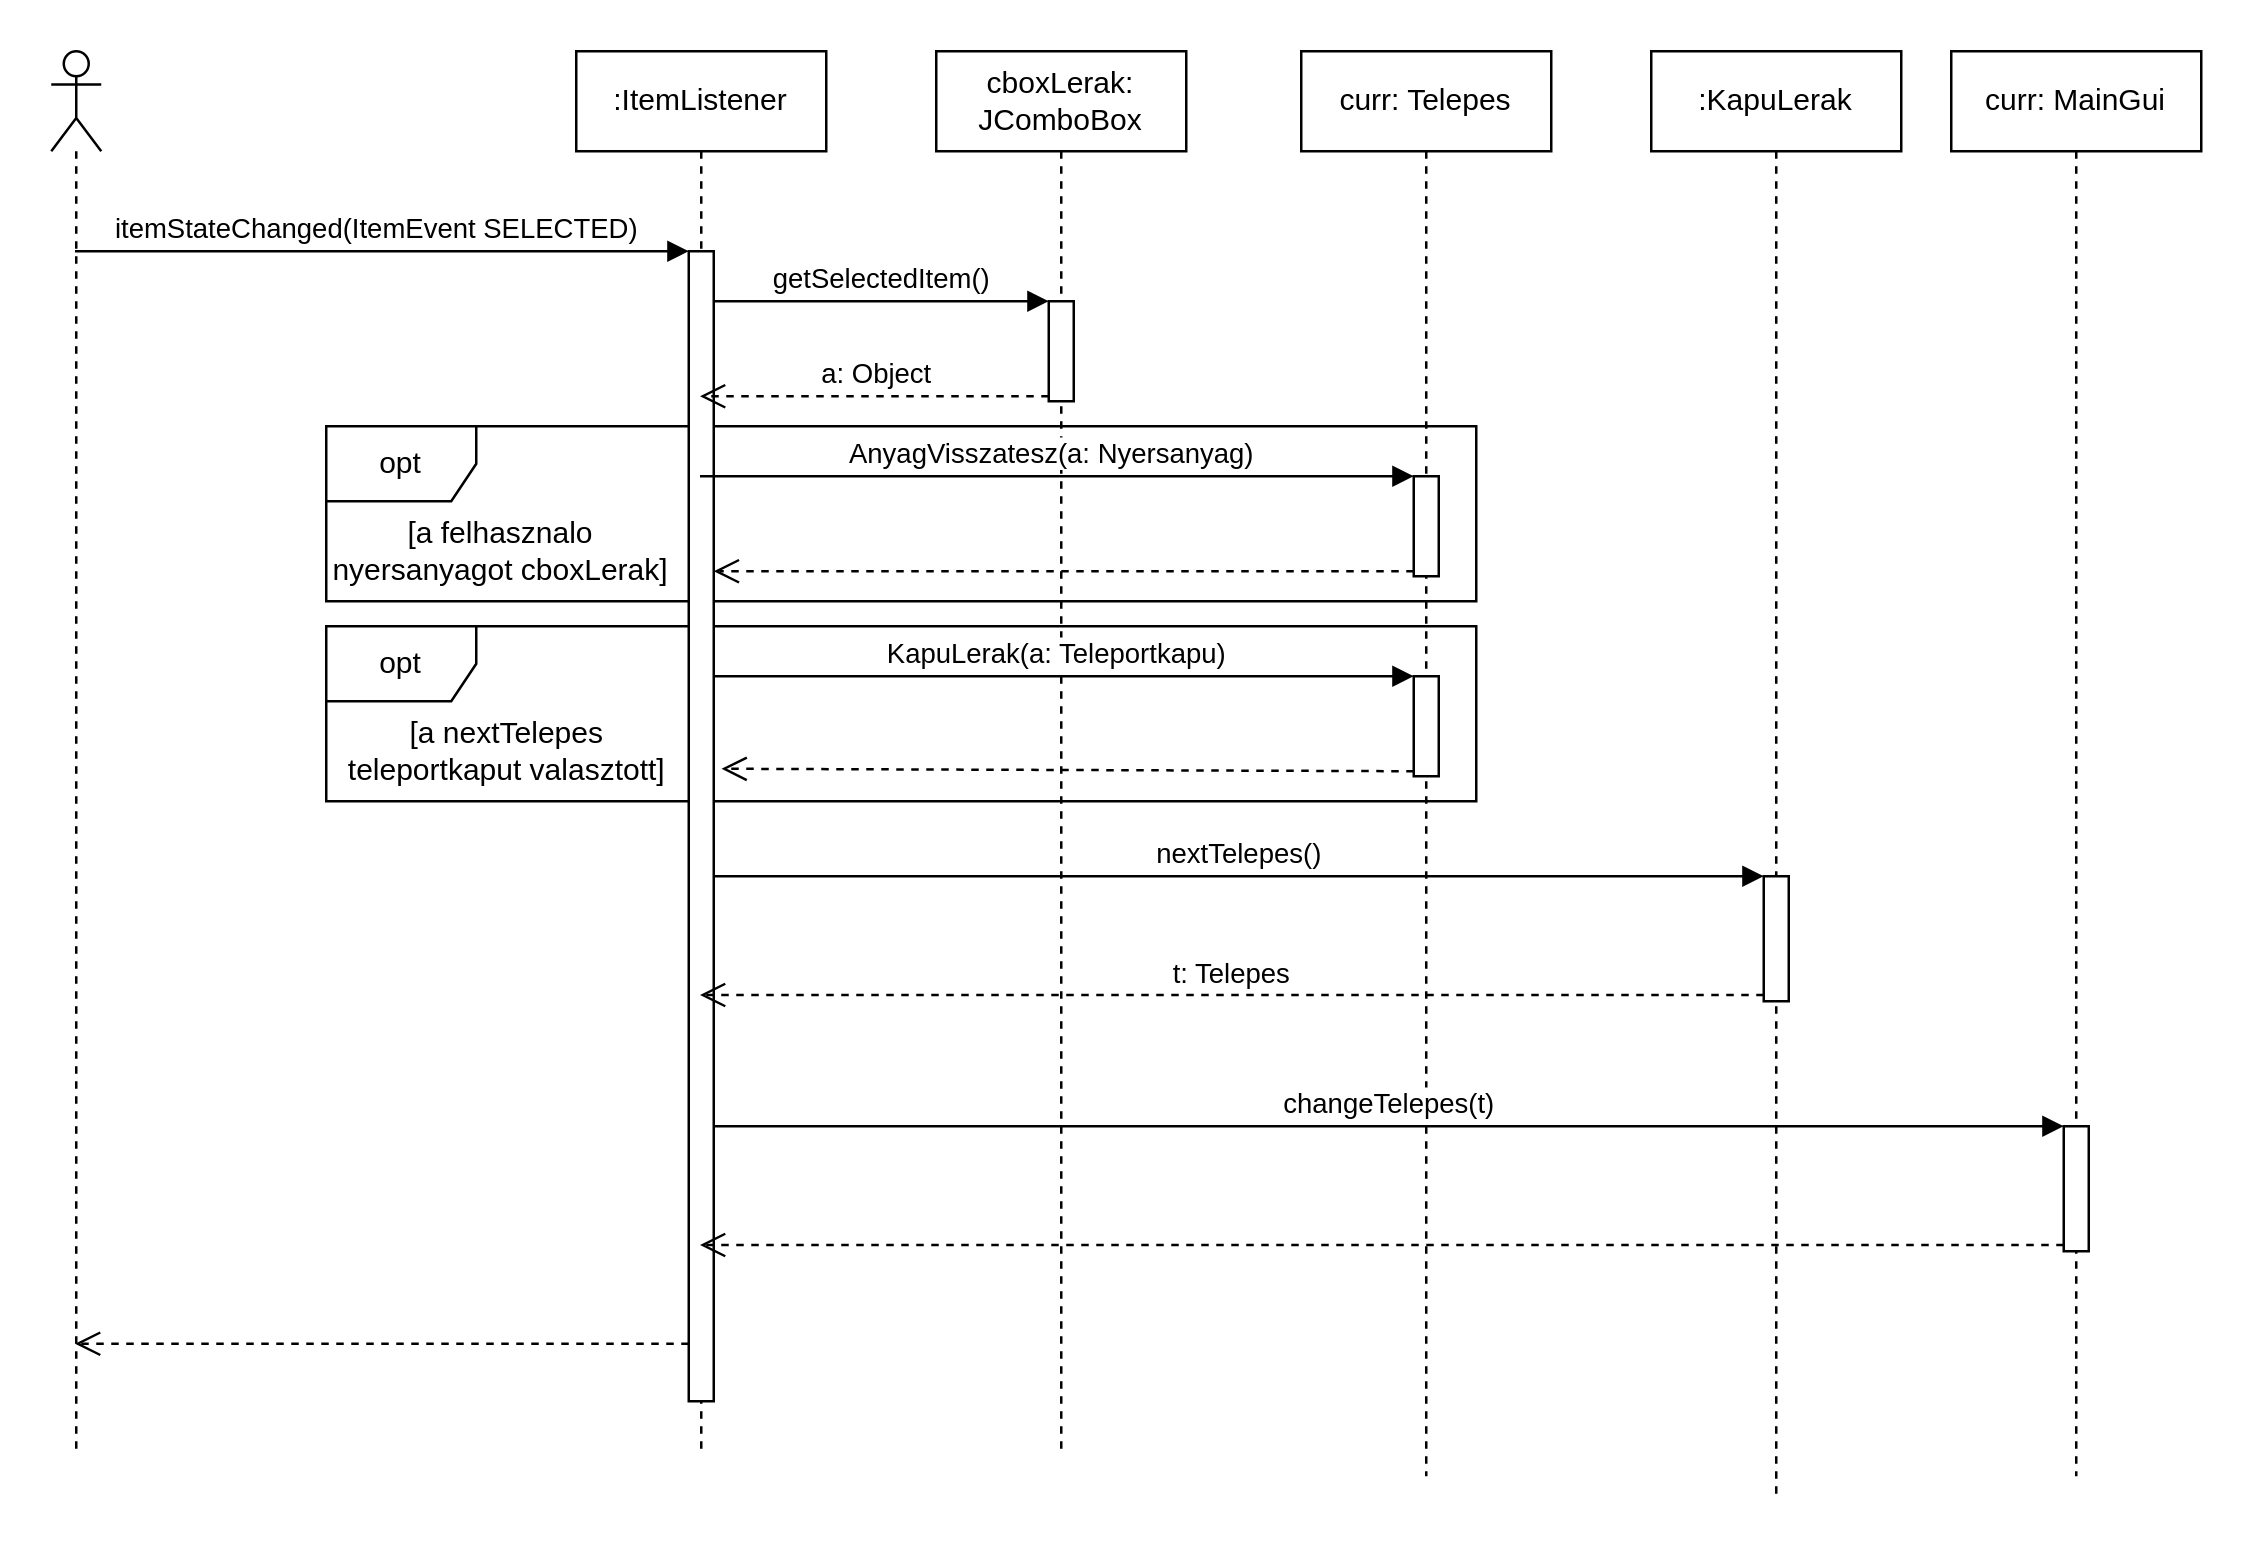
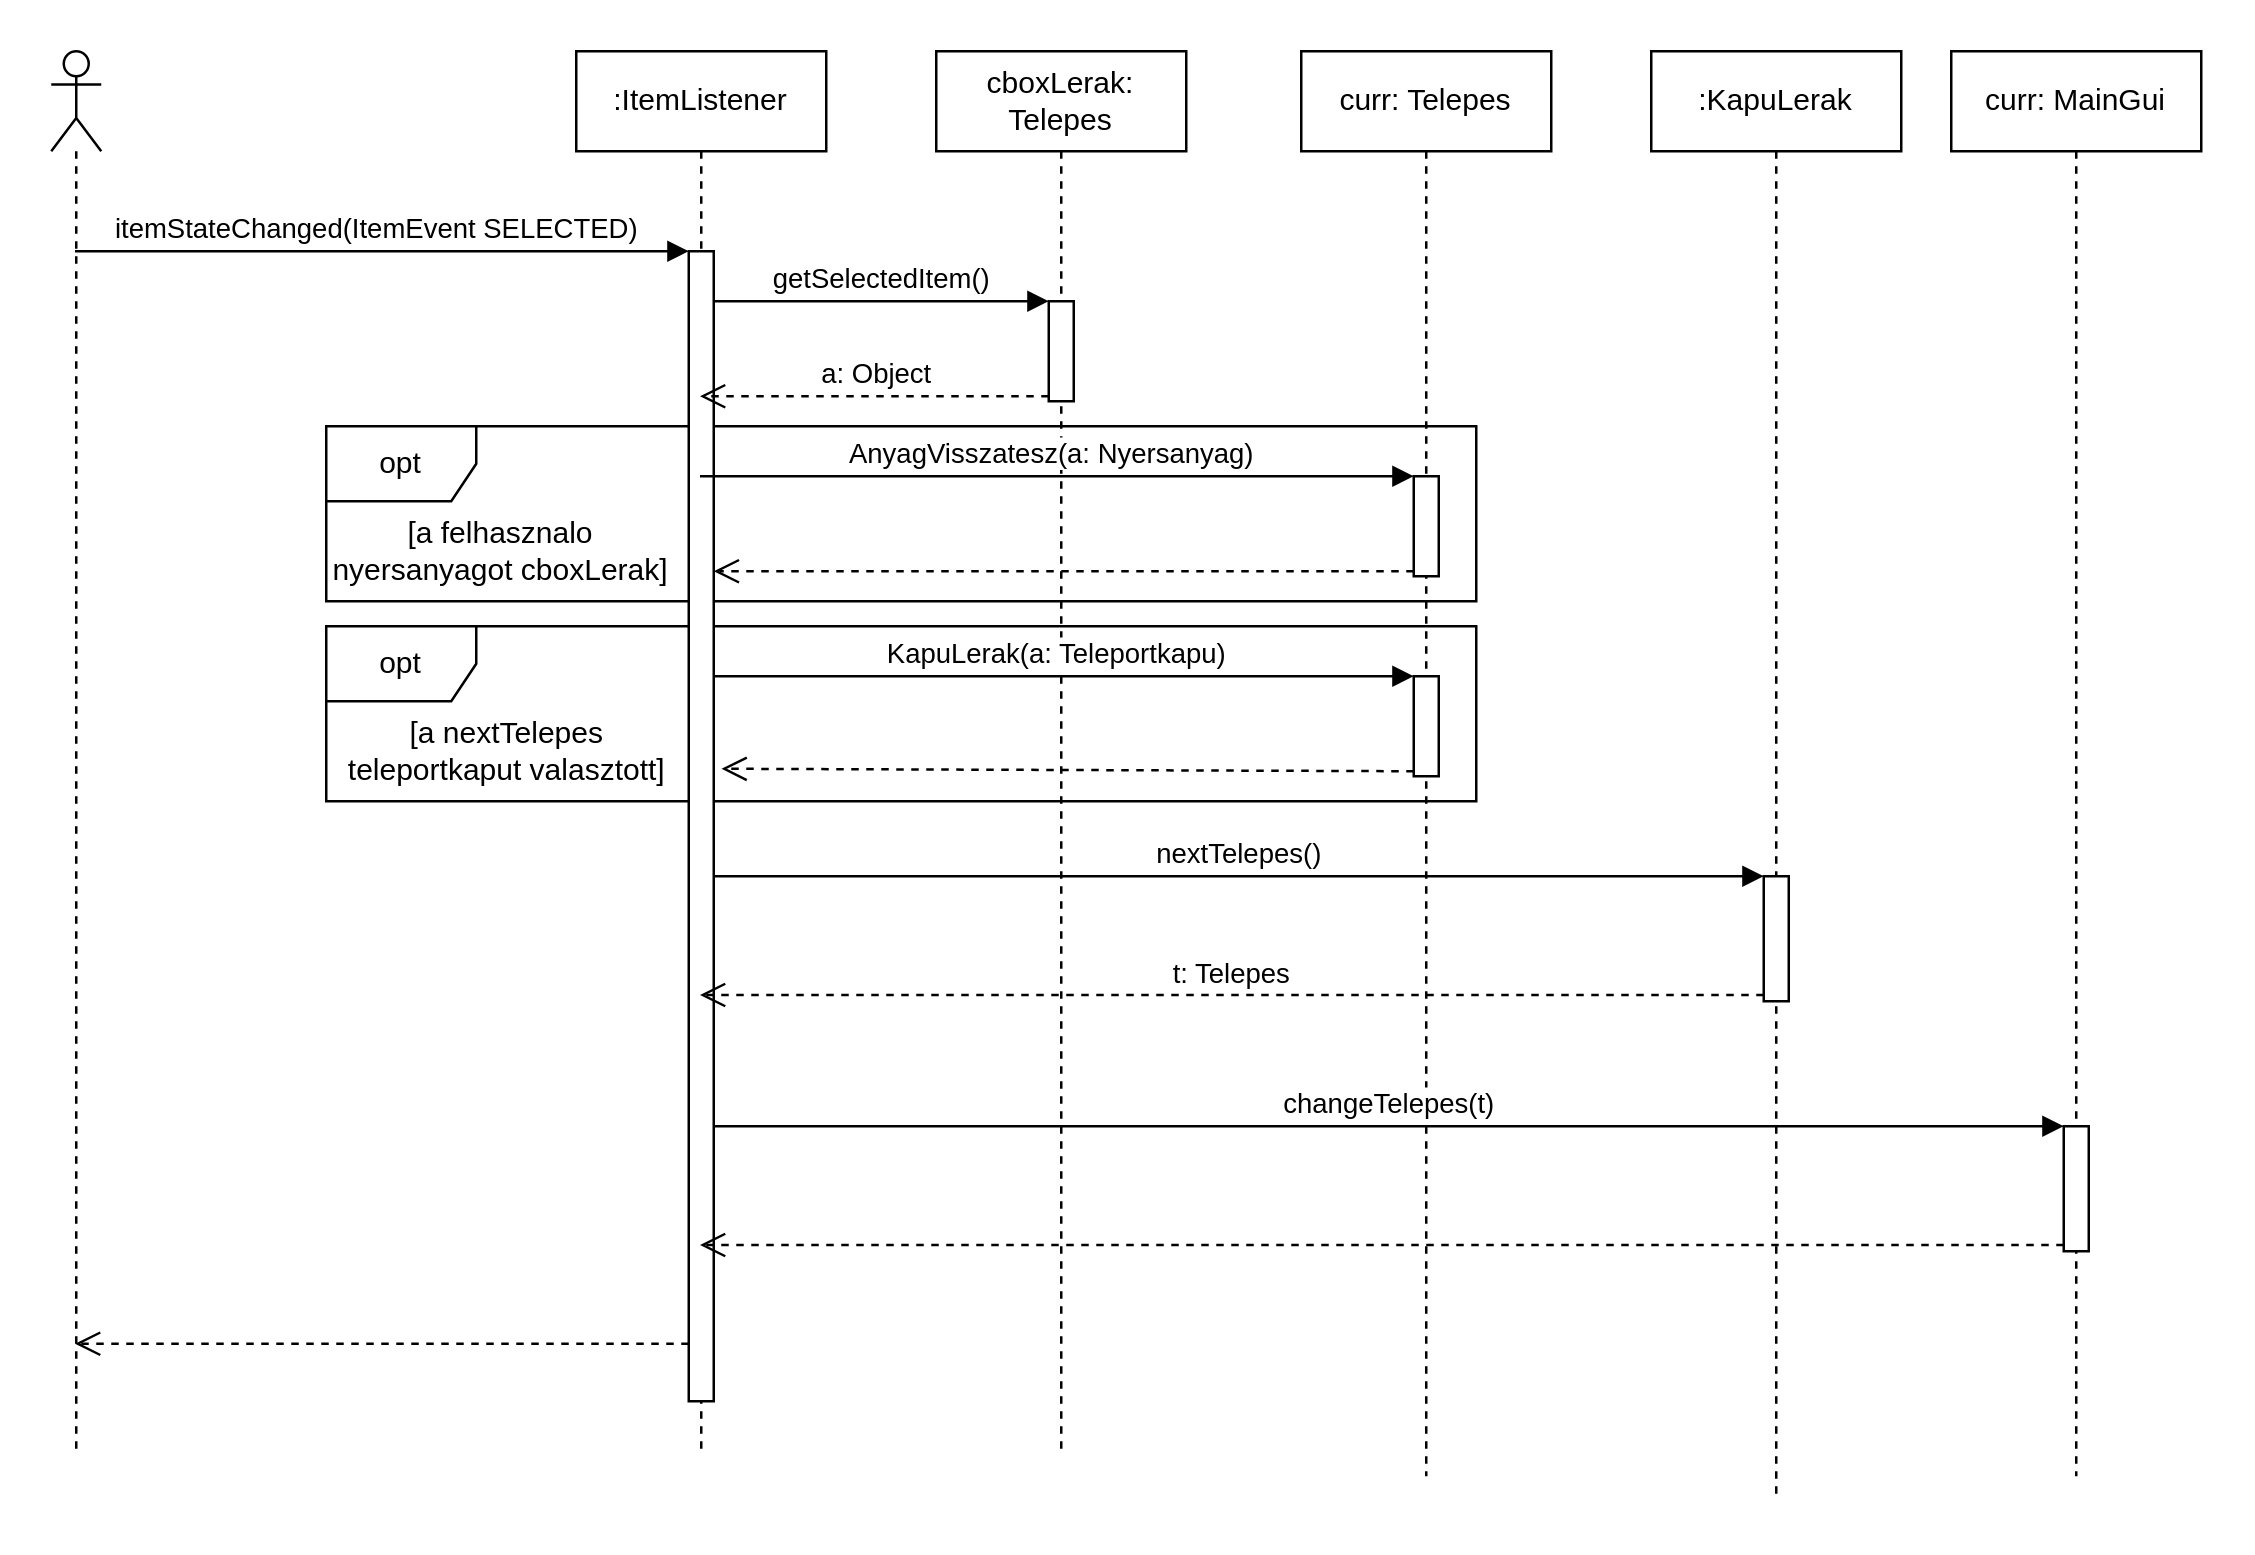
(1061, 101) -> (1061, 101)
